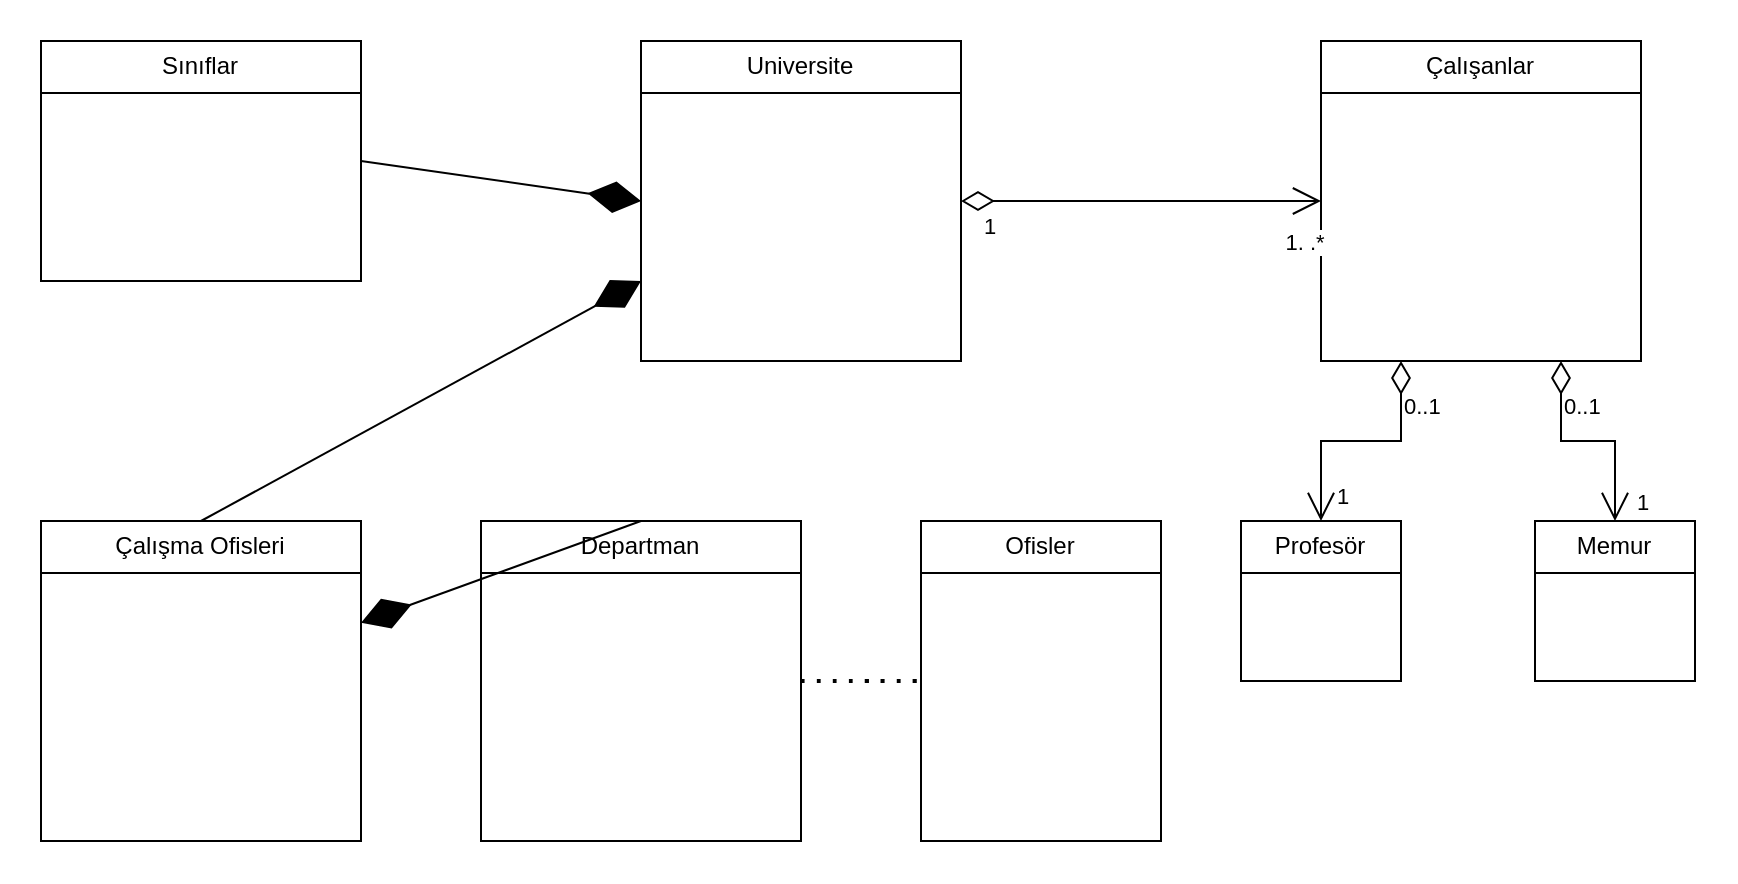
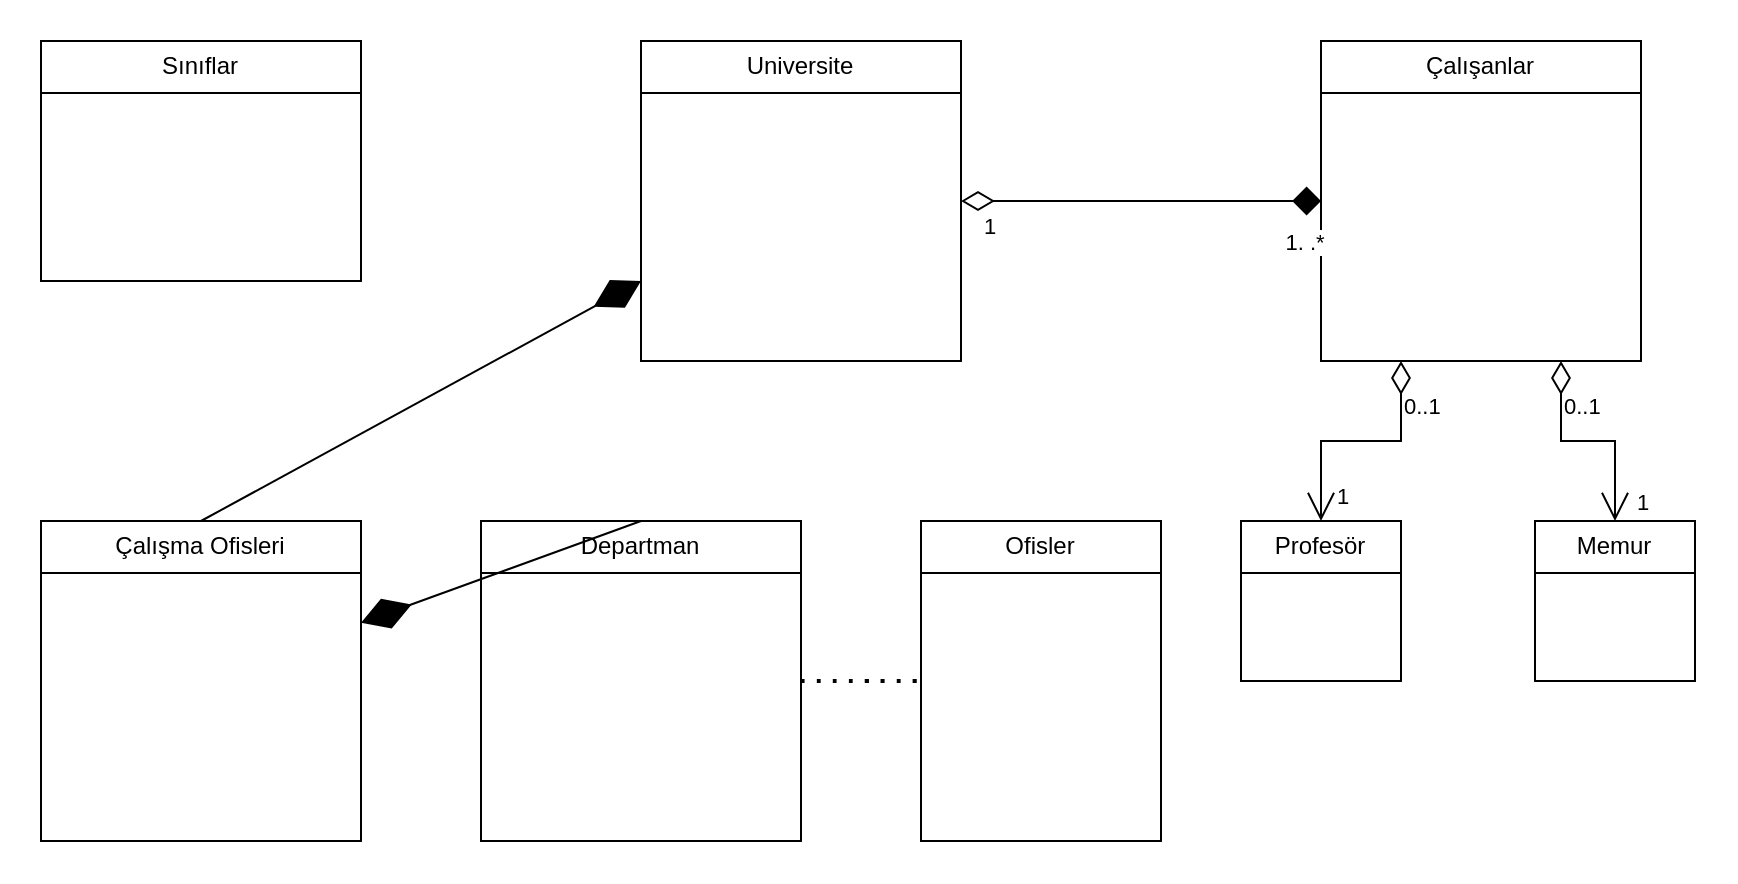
(476, 177) -> none
(1304, 201) -> (1293, 201)
